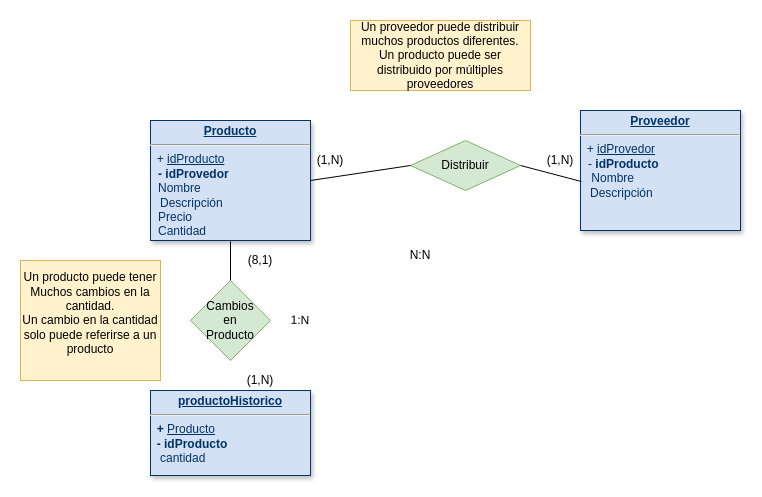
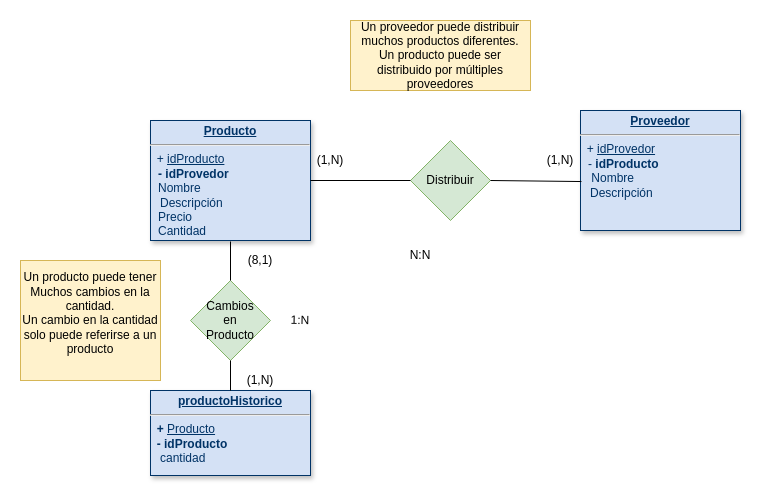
(466, 166) -> (451, 181)
none -> (231, 376)
